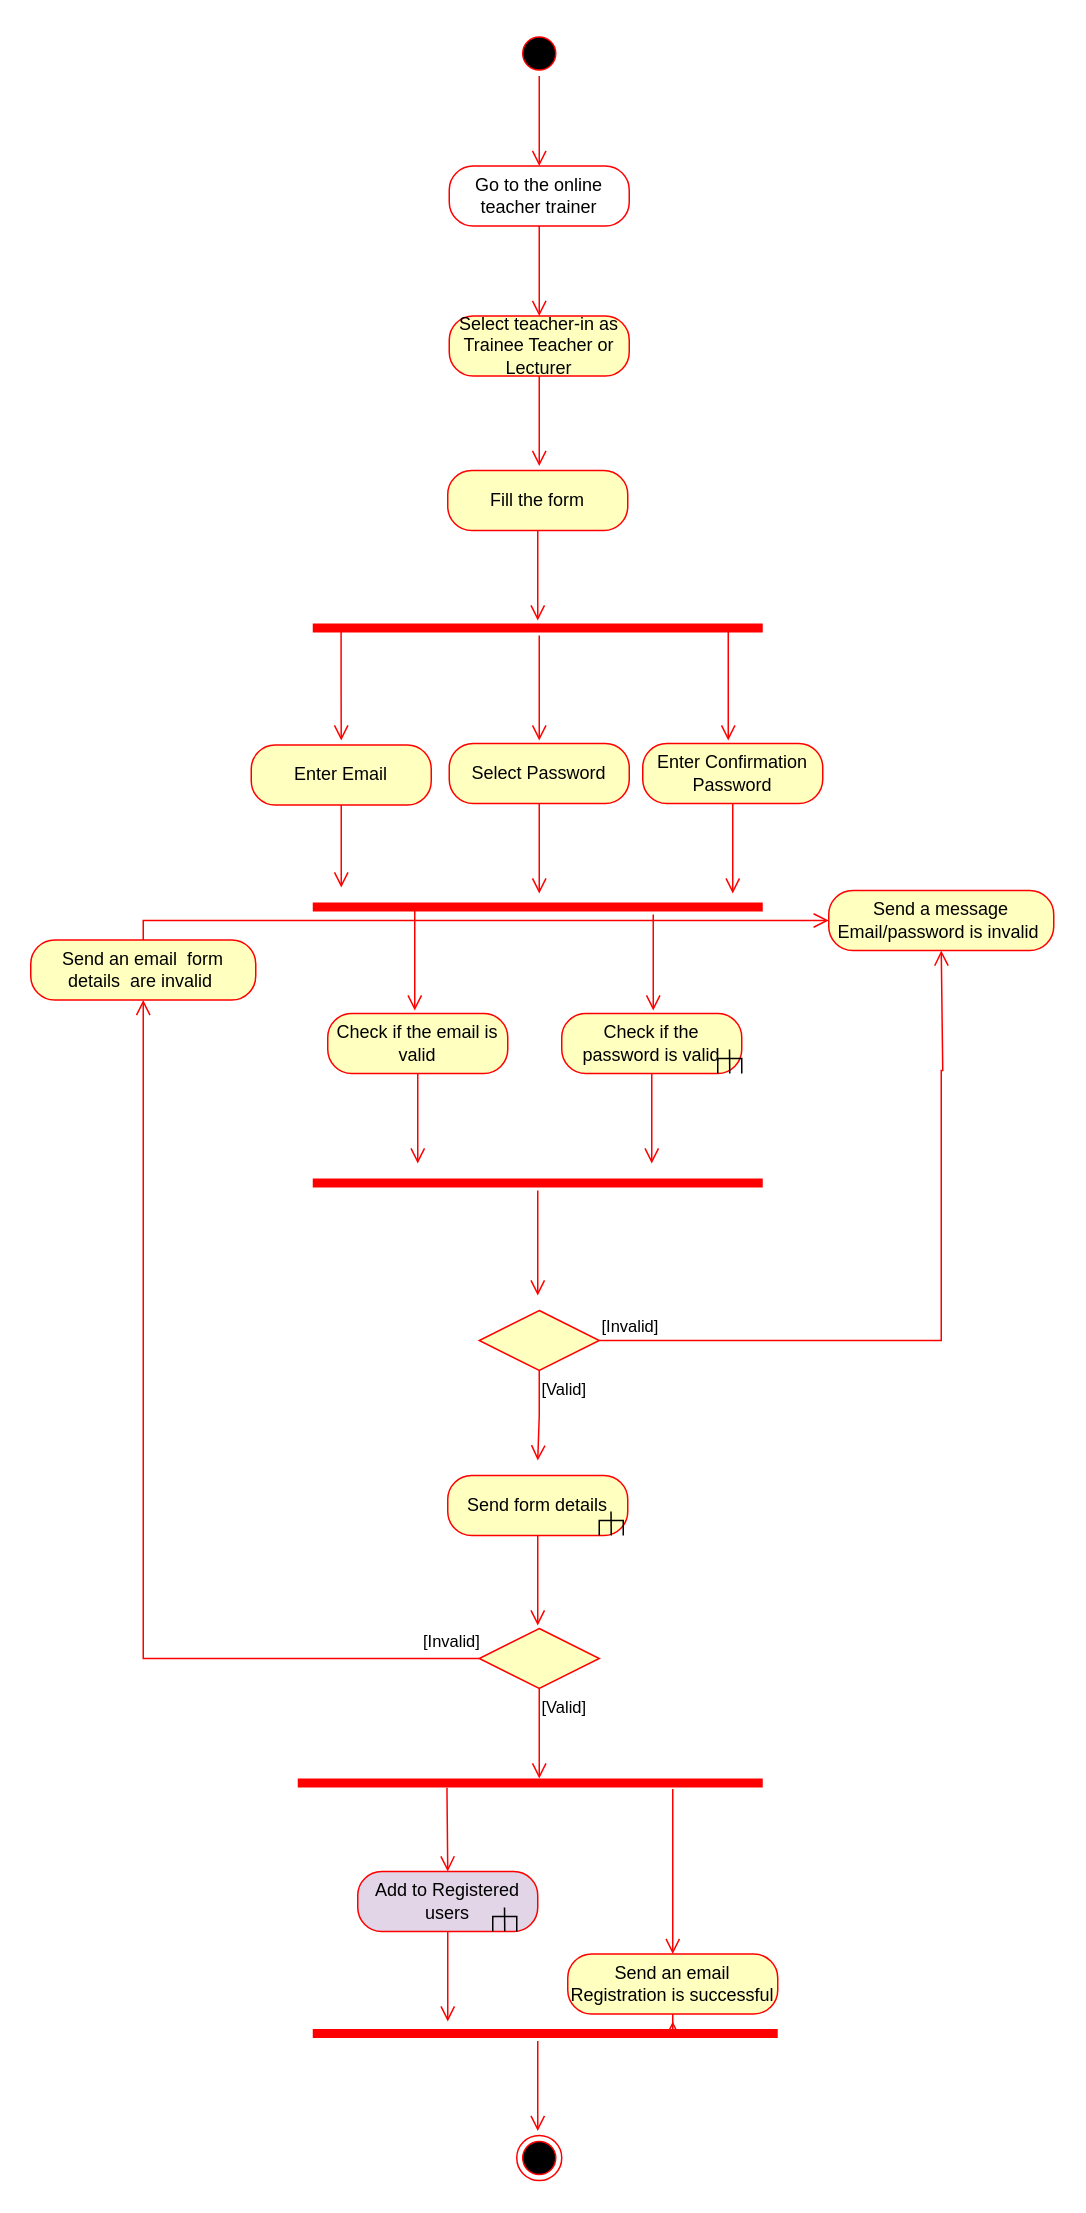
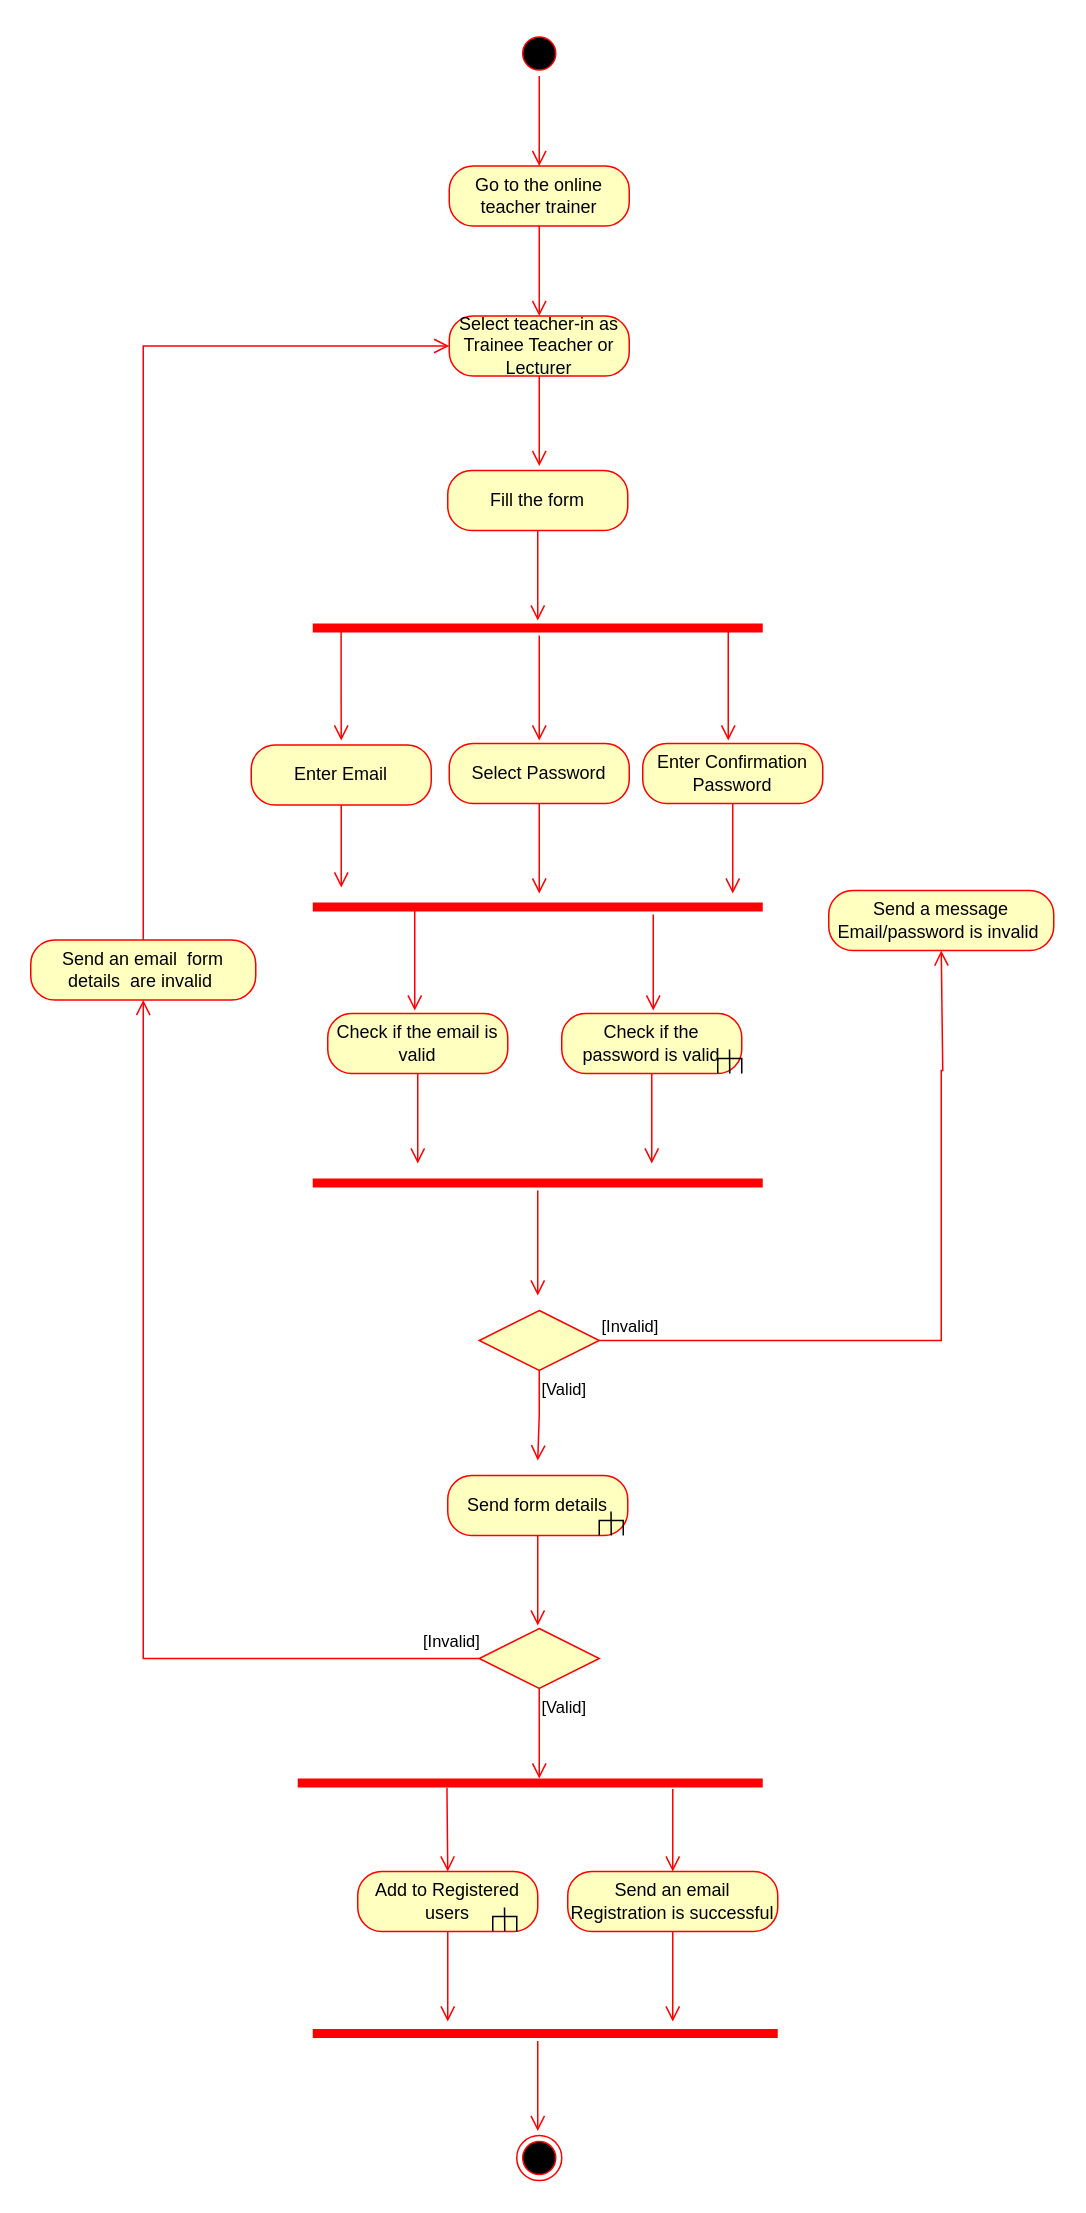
(539, 196) -> (539, 196)
(483, 920) -> (143, 483)
(448, 1901) -> (448, 1901)
(673, 1984) -> (673, 1901)
